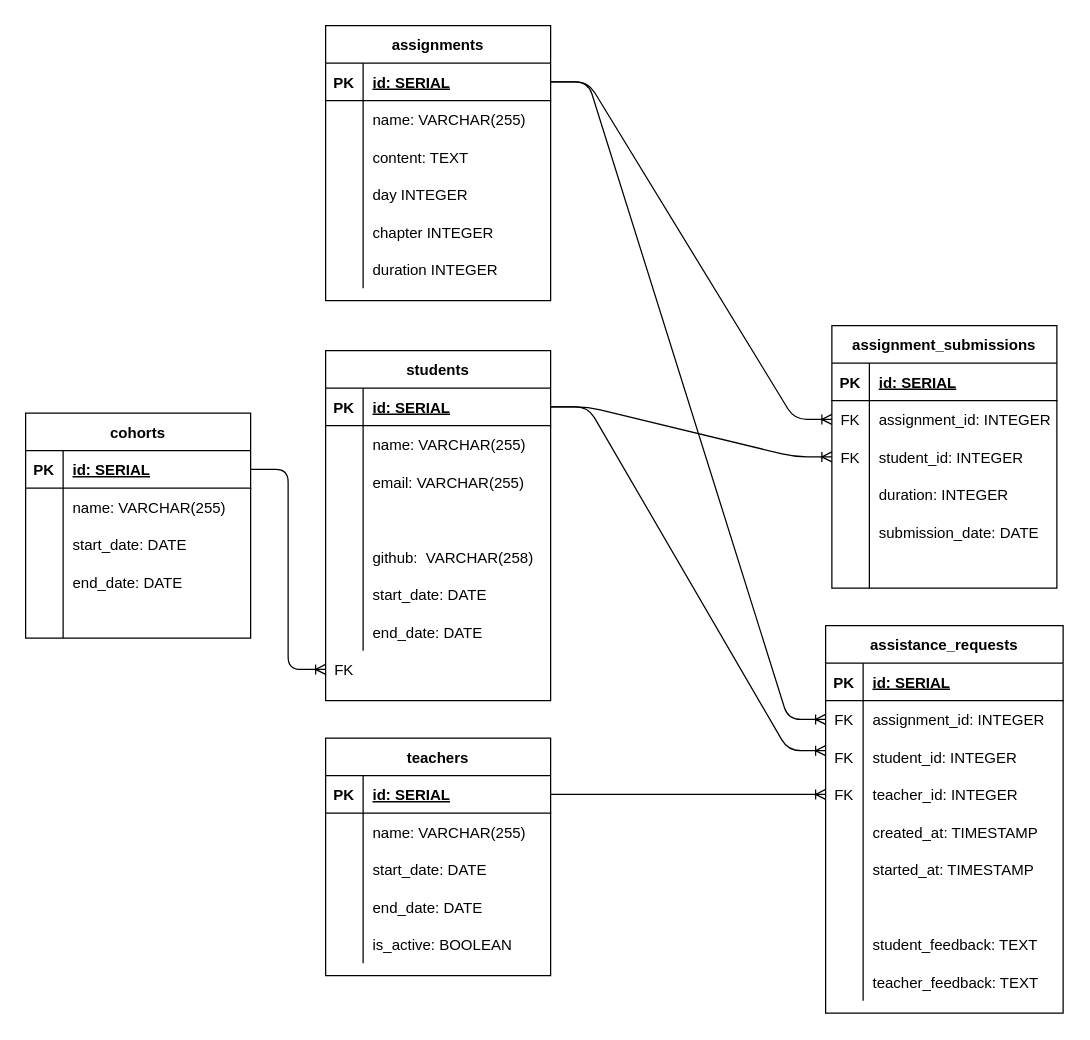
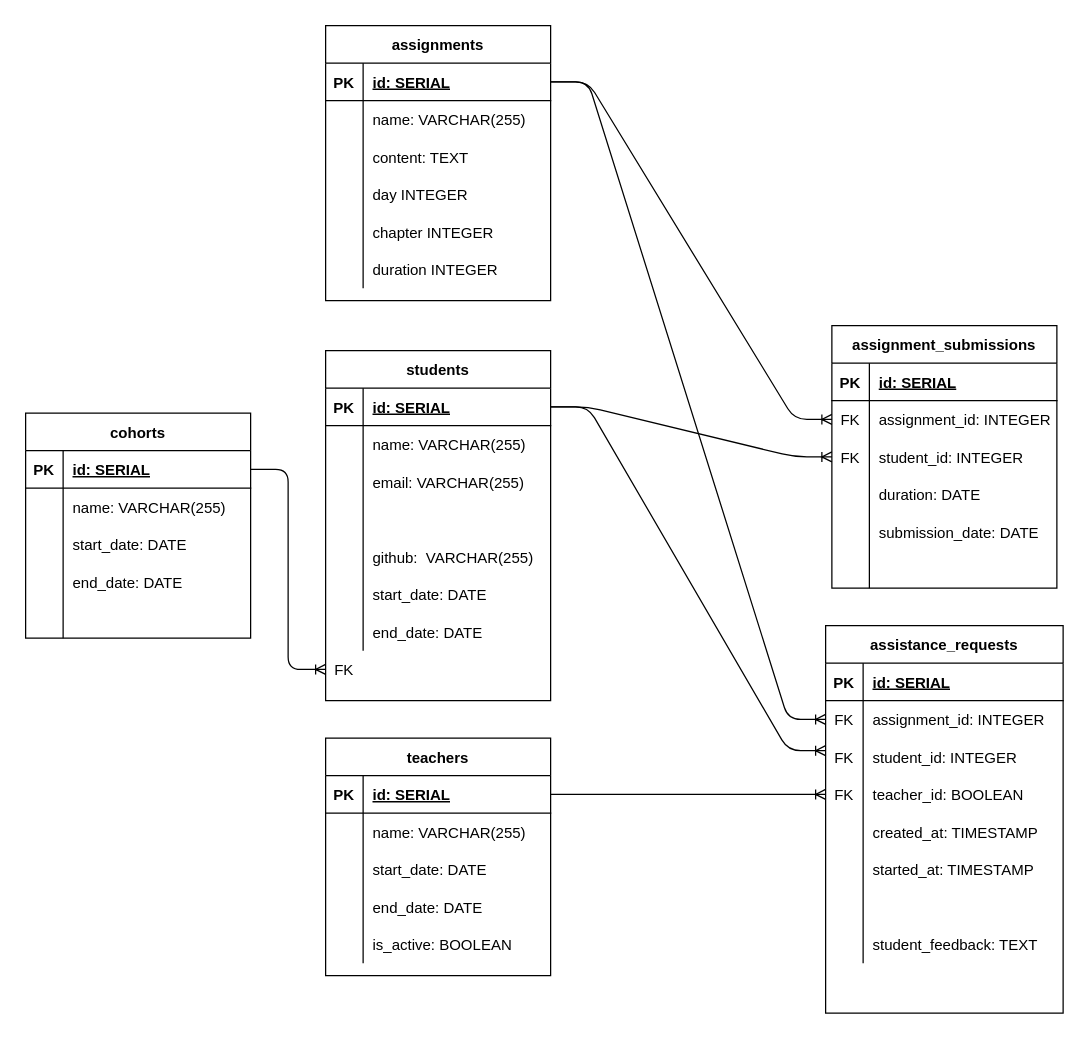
(944, 495) -> (932, 495)
(455, 558) -> (455, 558)
(946, 795) -> (946, 795)
(963, 982) -> none
